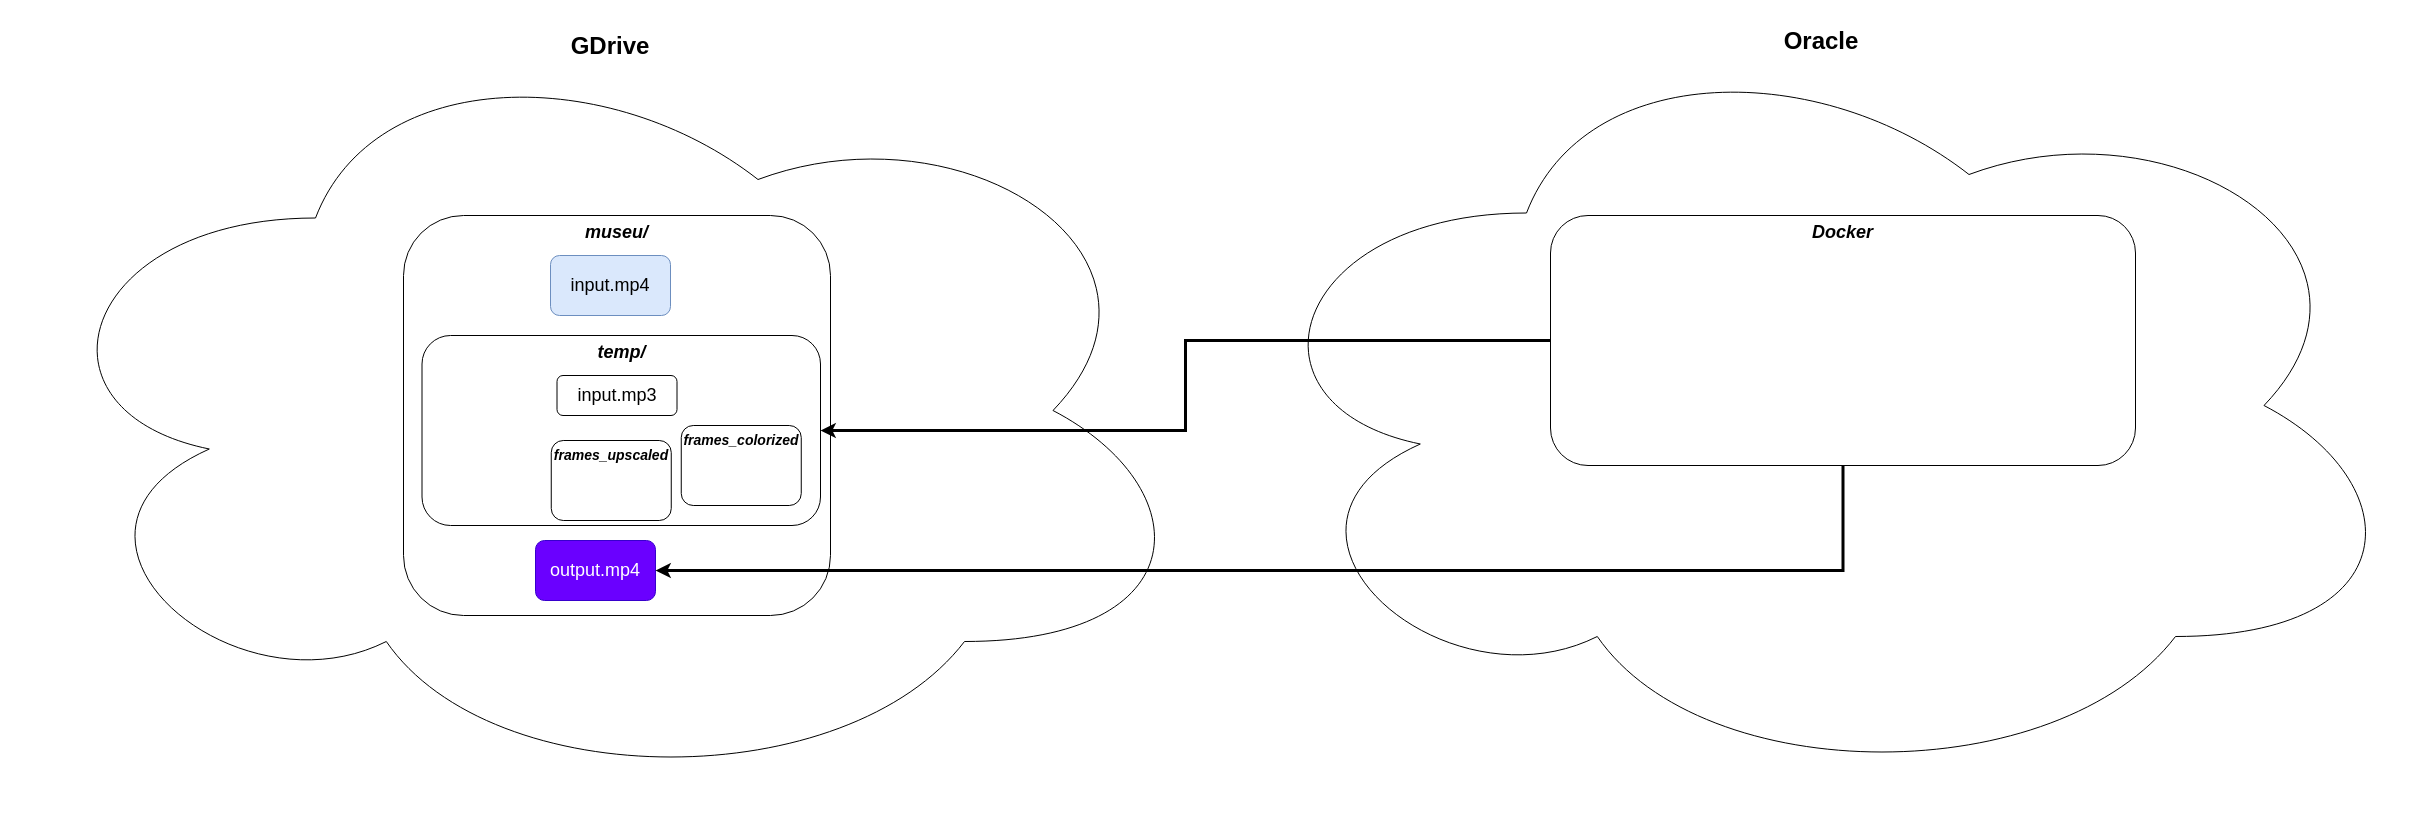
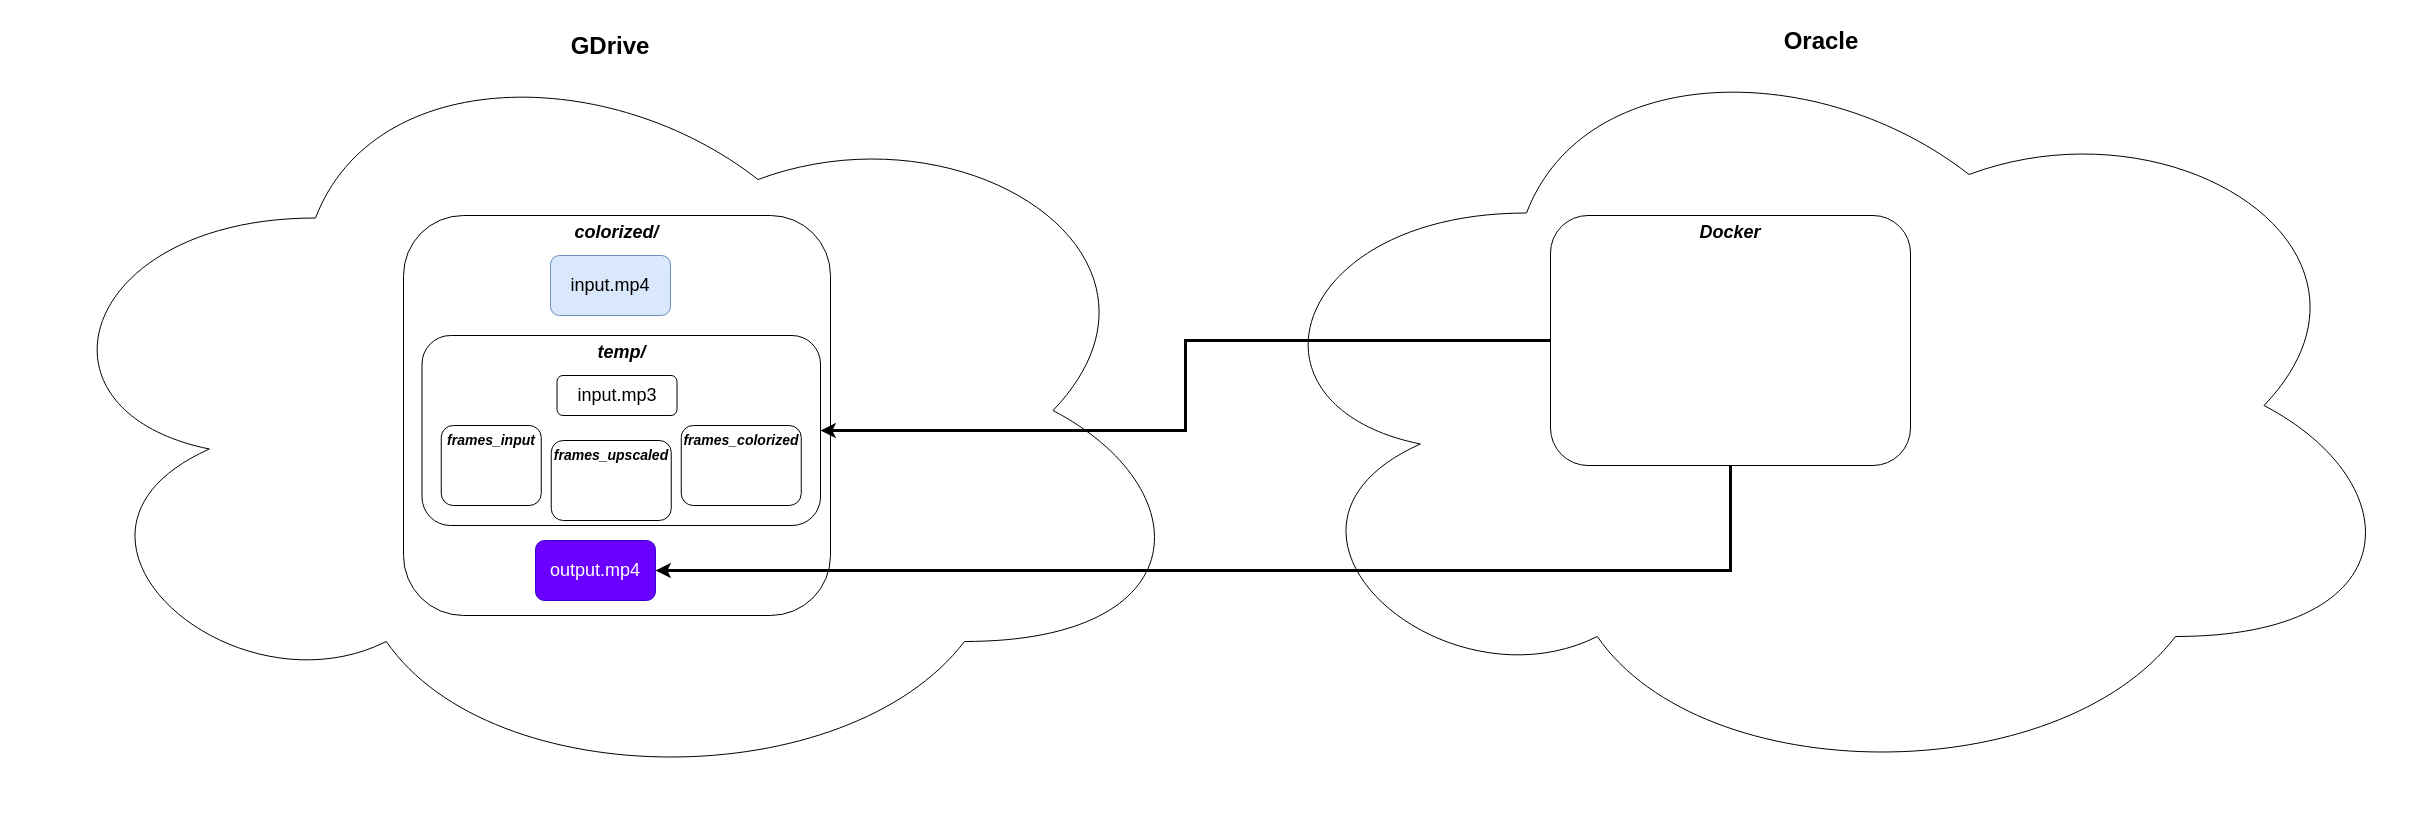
(617, 233) -> (617, 233)
(1843, 341) -> (1731, 341)
none -> (491, 466)
